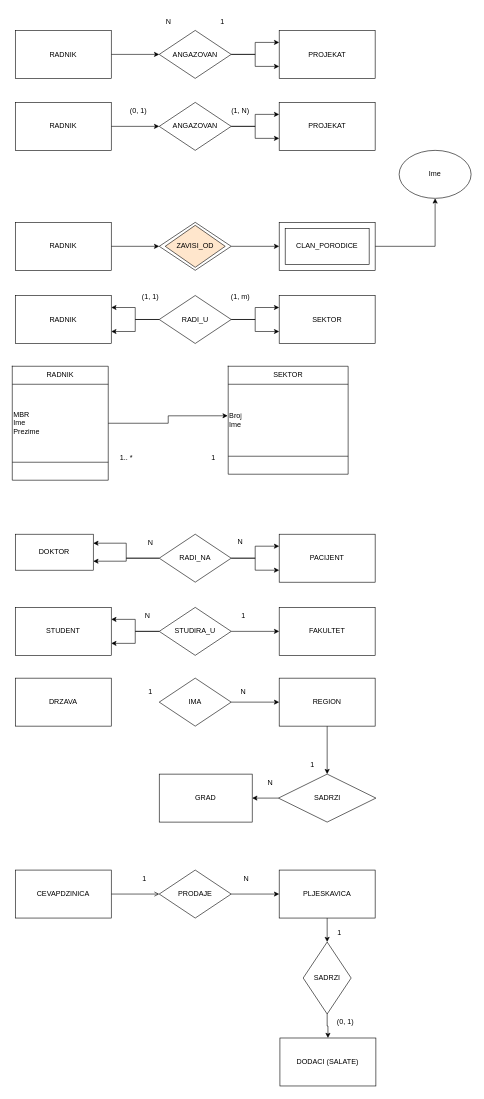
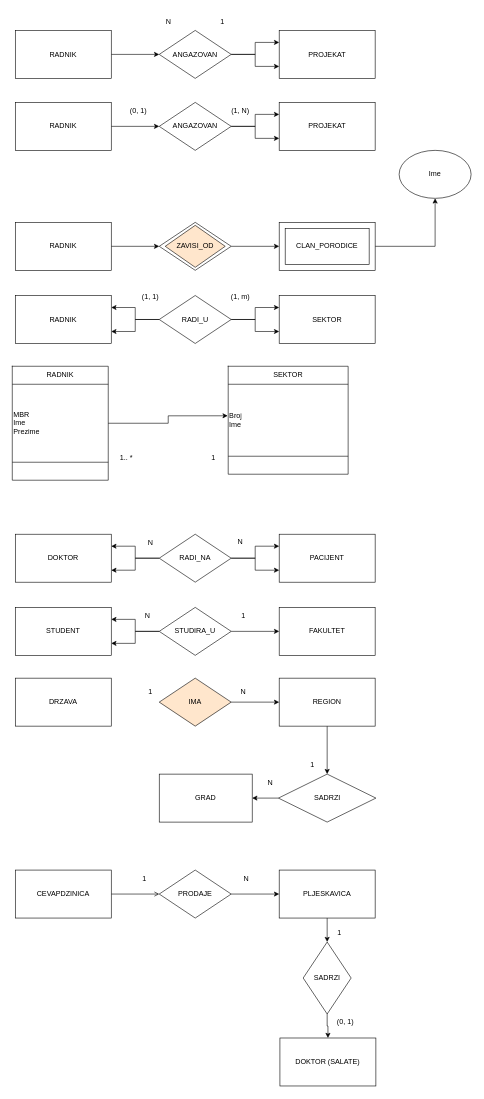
(54, 552) -> (63, 558)
(195, 702) -> (195, 702)
(328, 1062) -> (328, 1062)
